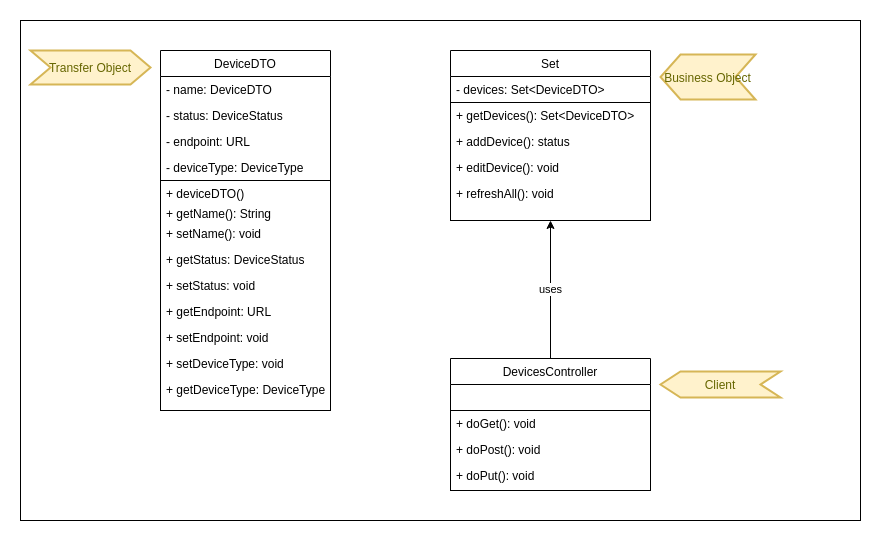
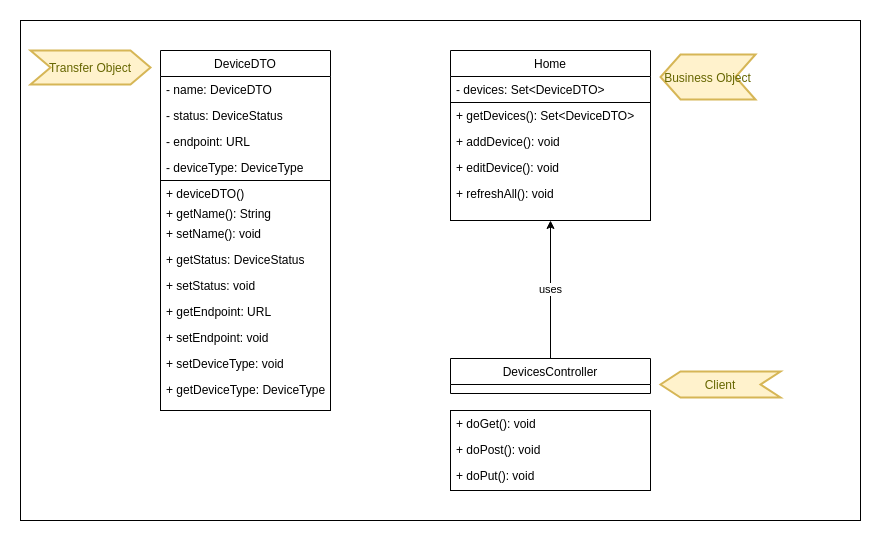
(550, 64) -> (550, 64)
(520, 142) -> (512, 142)
(551, 385) -> (551, 376)
